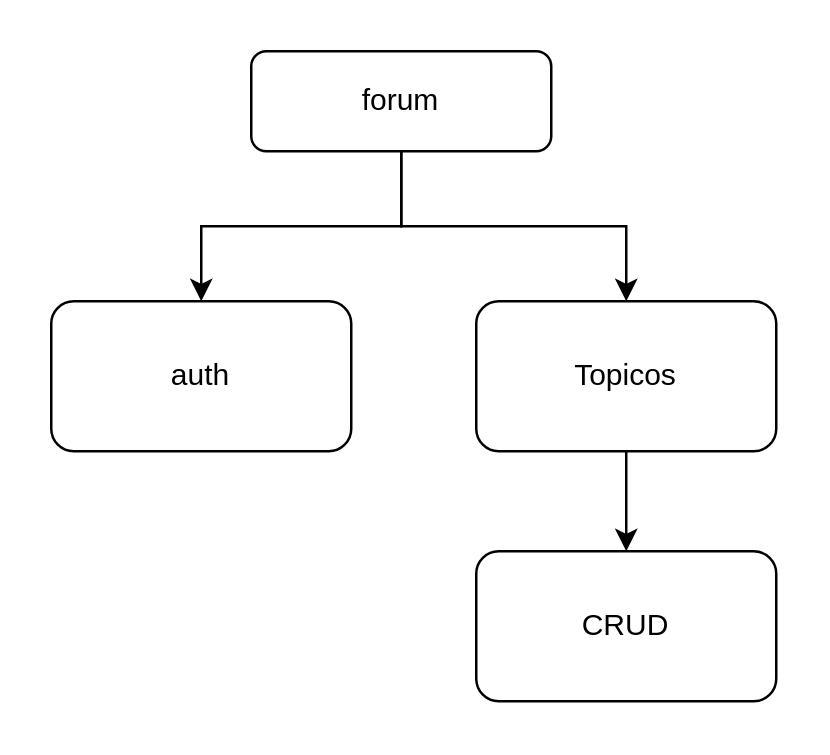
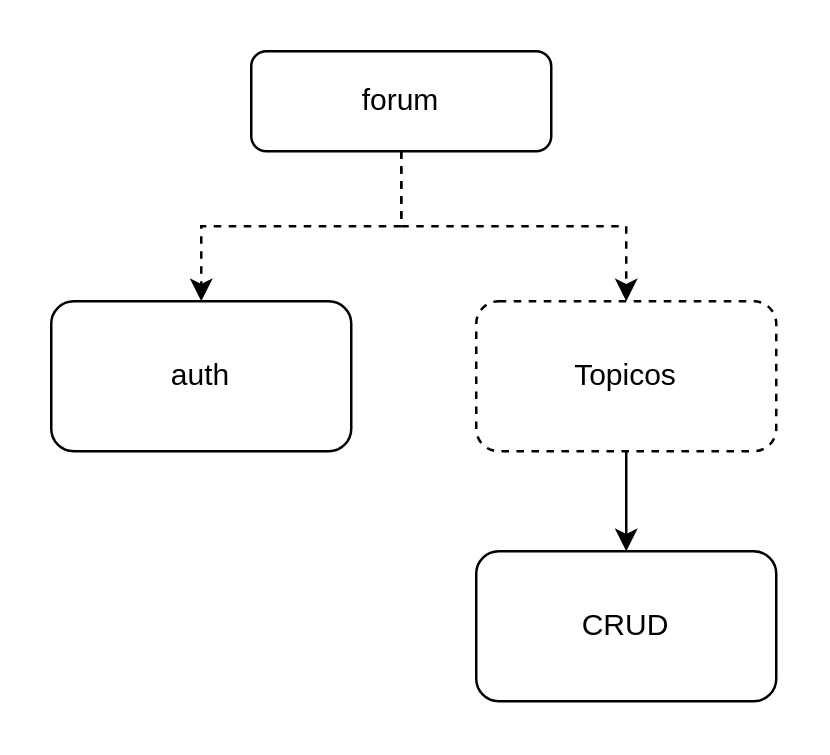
(270, 226) -> (270, 226)
(546, 226) -> (546, 226)
(626, 376) -> (626, 376)
